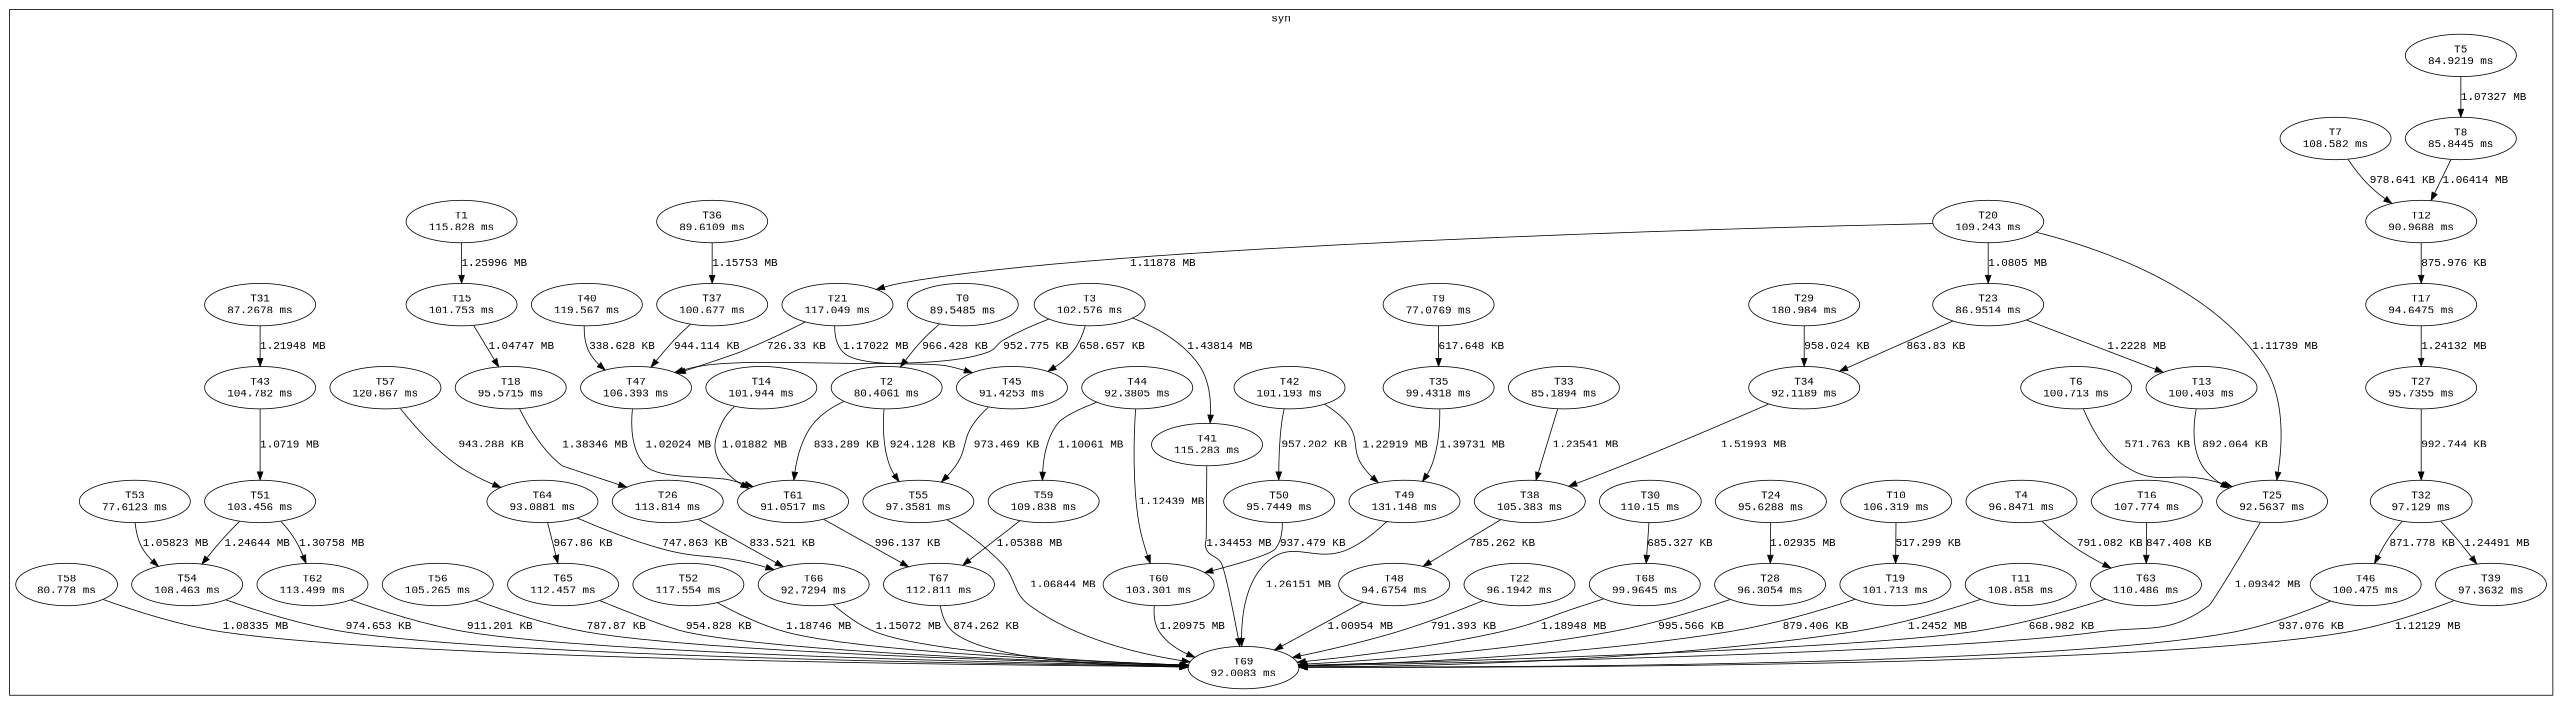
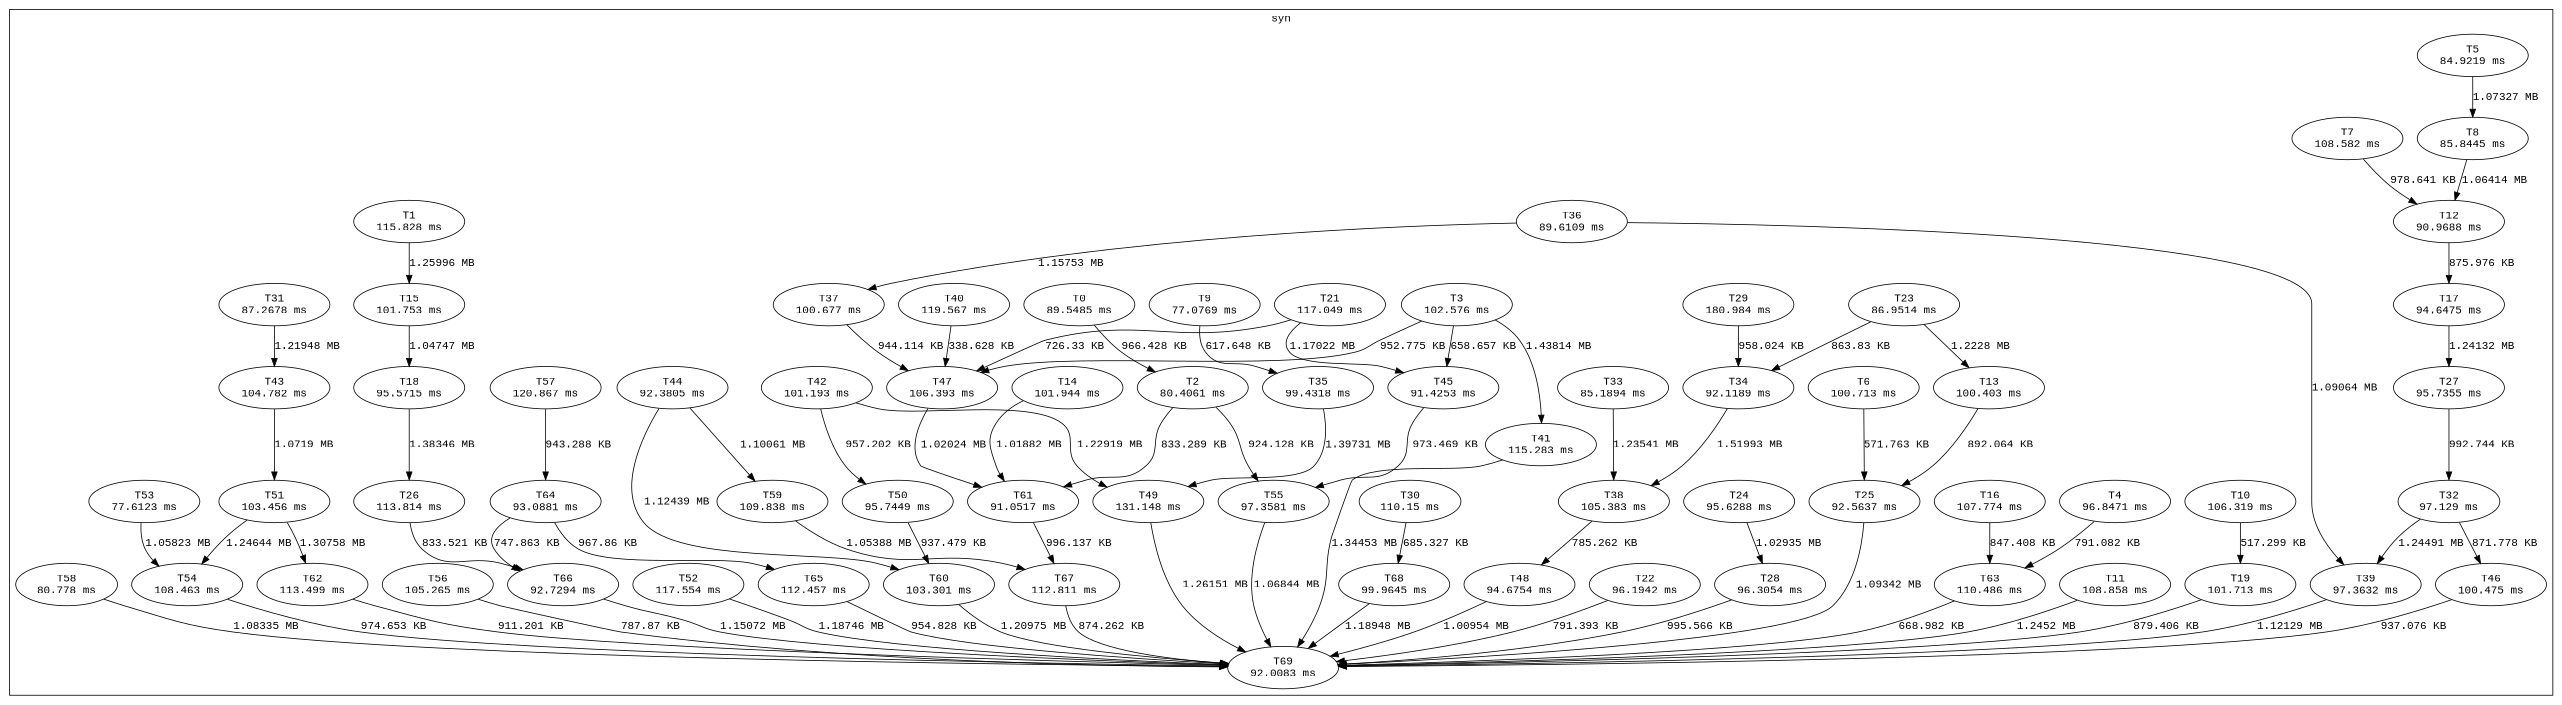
(1988, 222) -> none
none -> (2107, 245)
